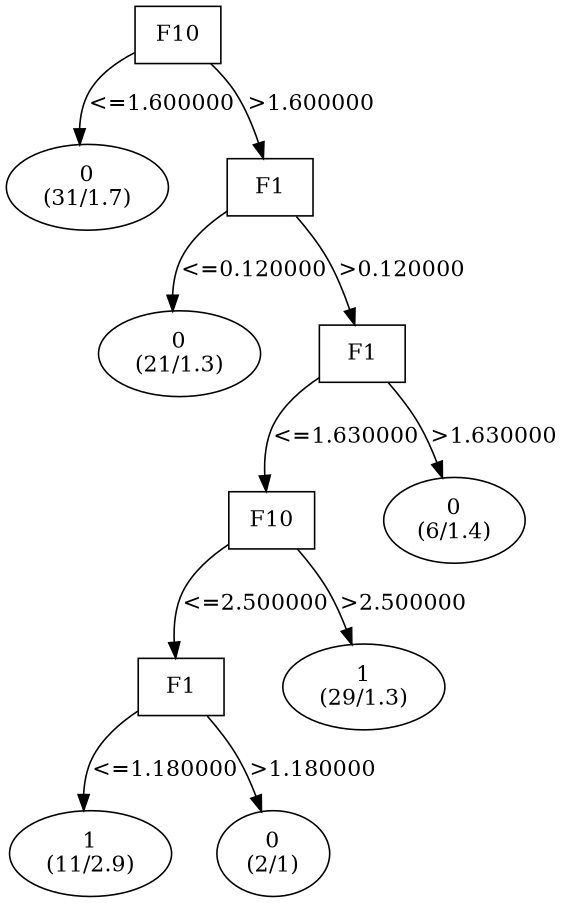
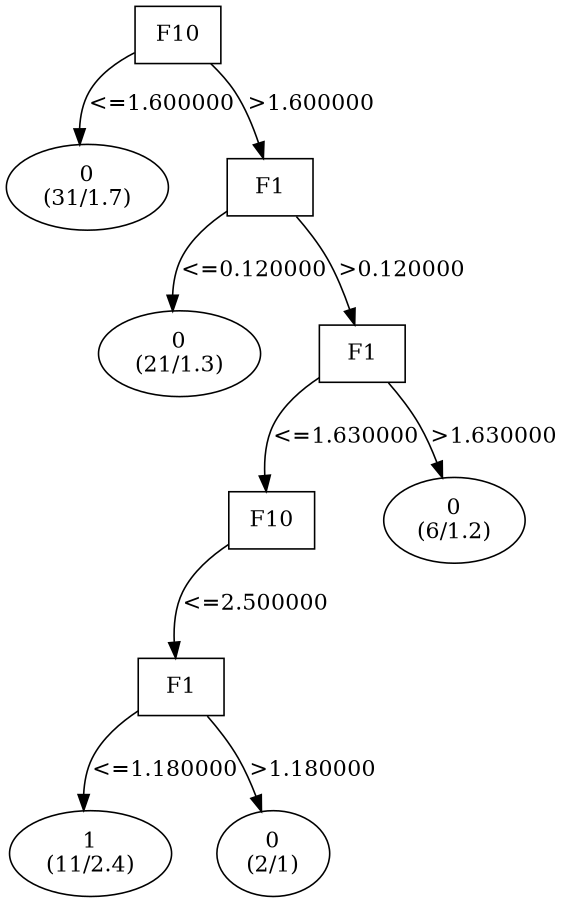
(454, 520) -> (454, 520)
(364, 687) -> none
(91, 854) -> (91, 854)
